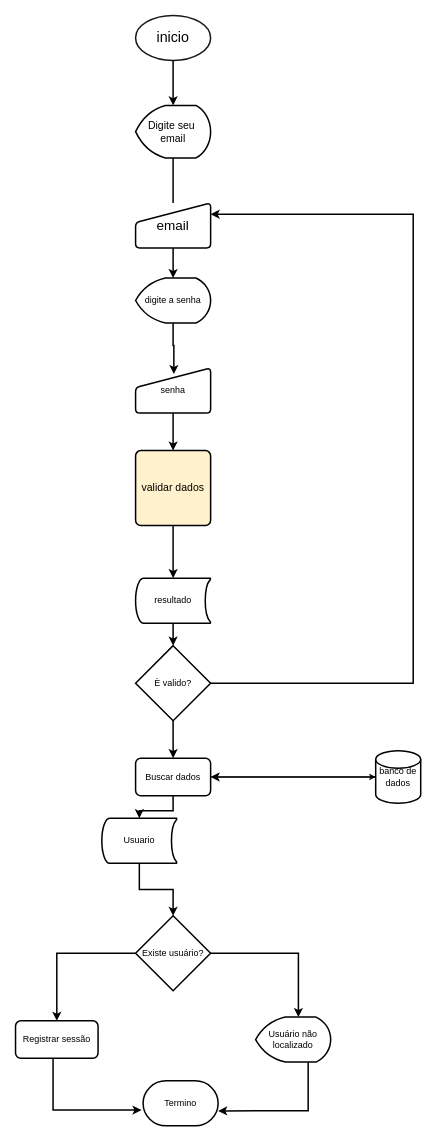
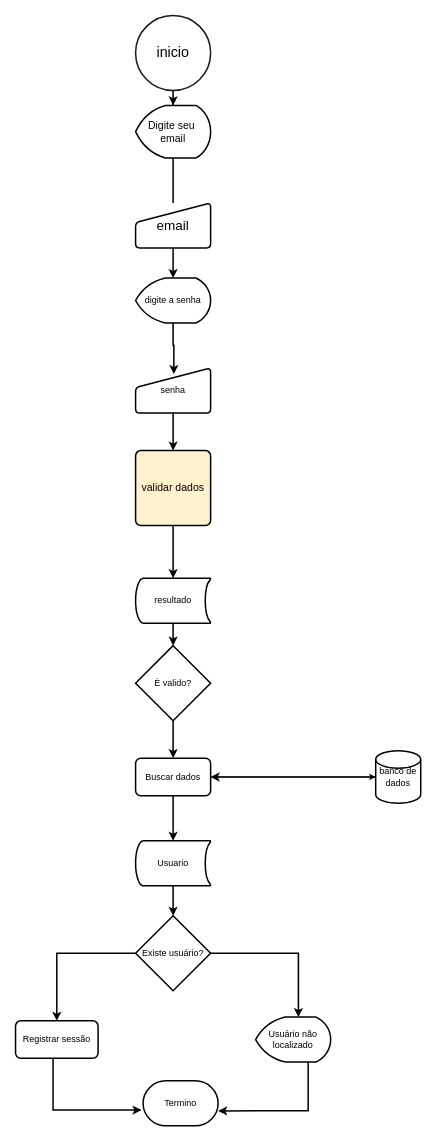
(173, 38) -> (173, 53)
(413, 452) -> none
(139, 840) -> (173, 863)
